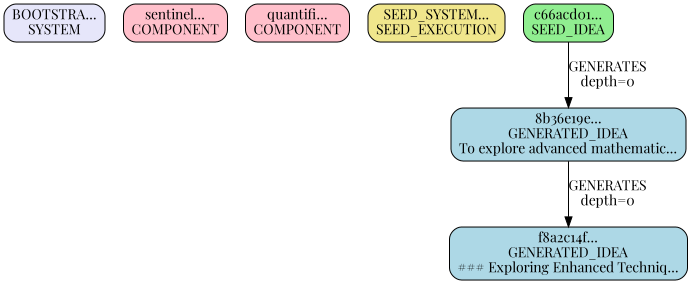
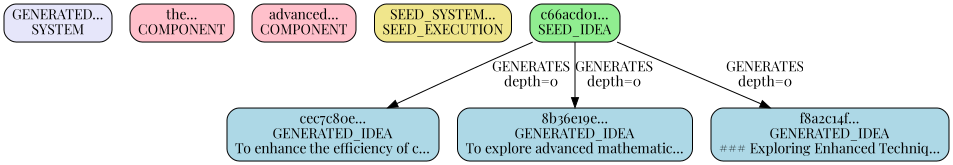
(54, 23) -> (58, 23)
(176, 23) -> (182, 23)
(298, 23) -> (304, 23)
none -> (333, 134)
(568, 189) -> (689, 73)
